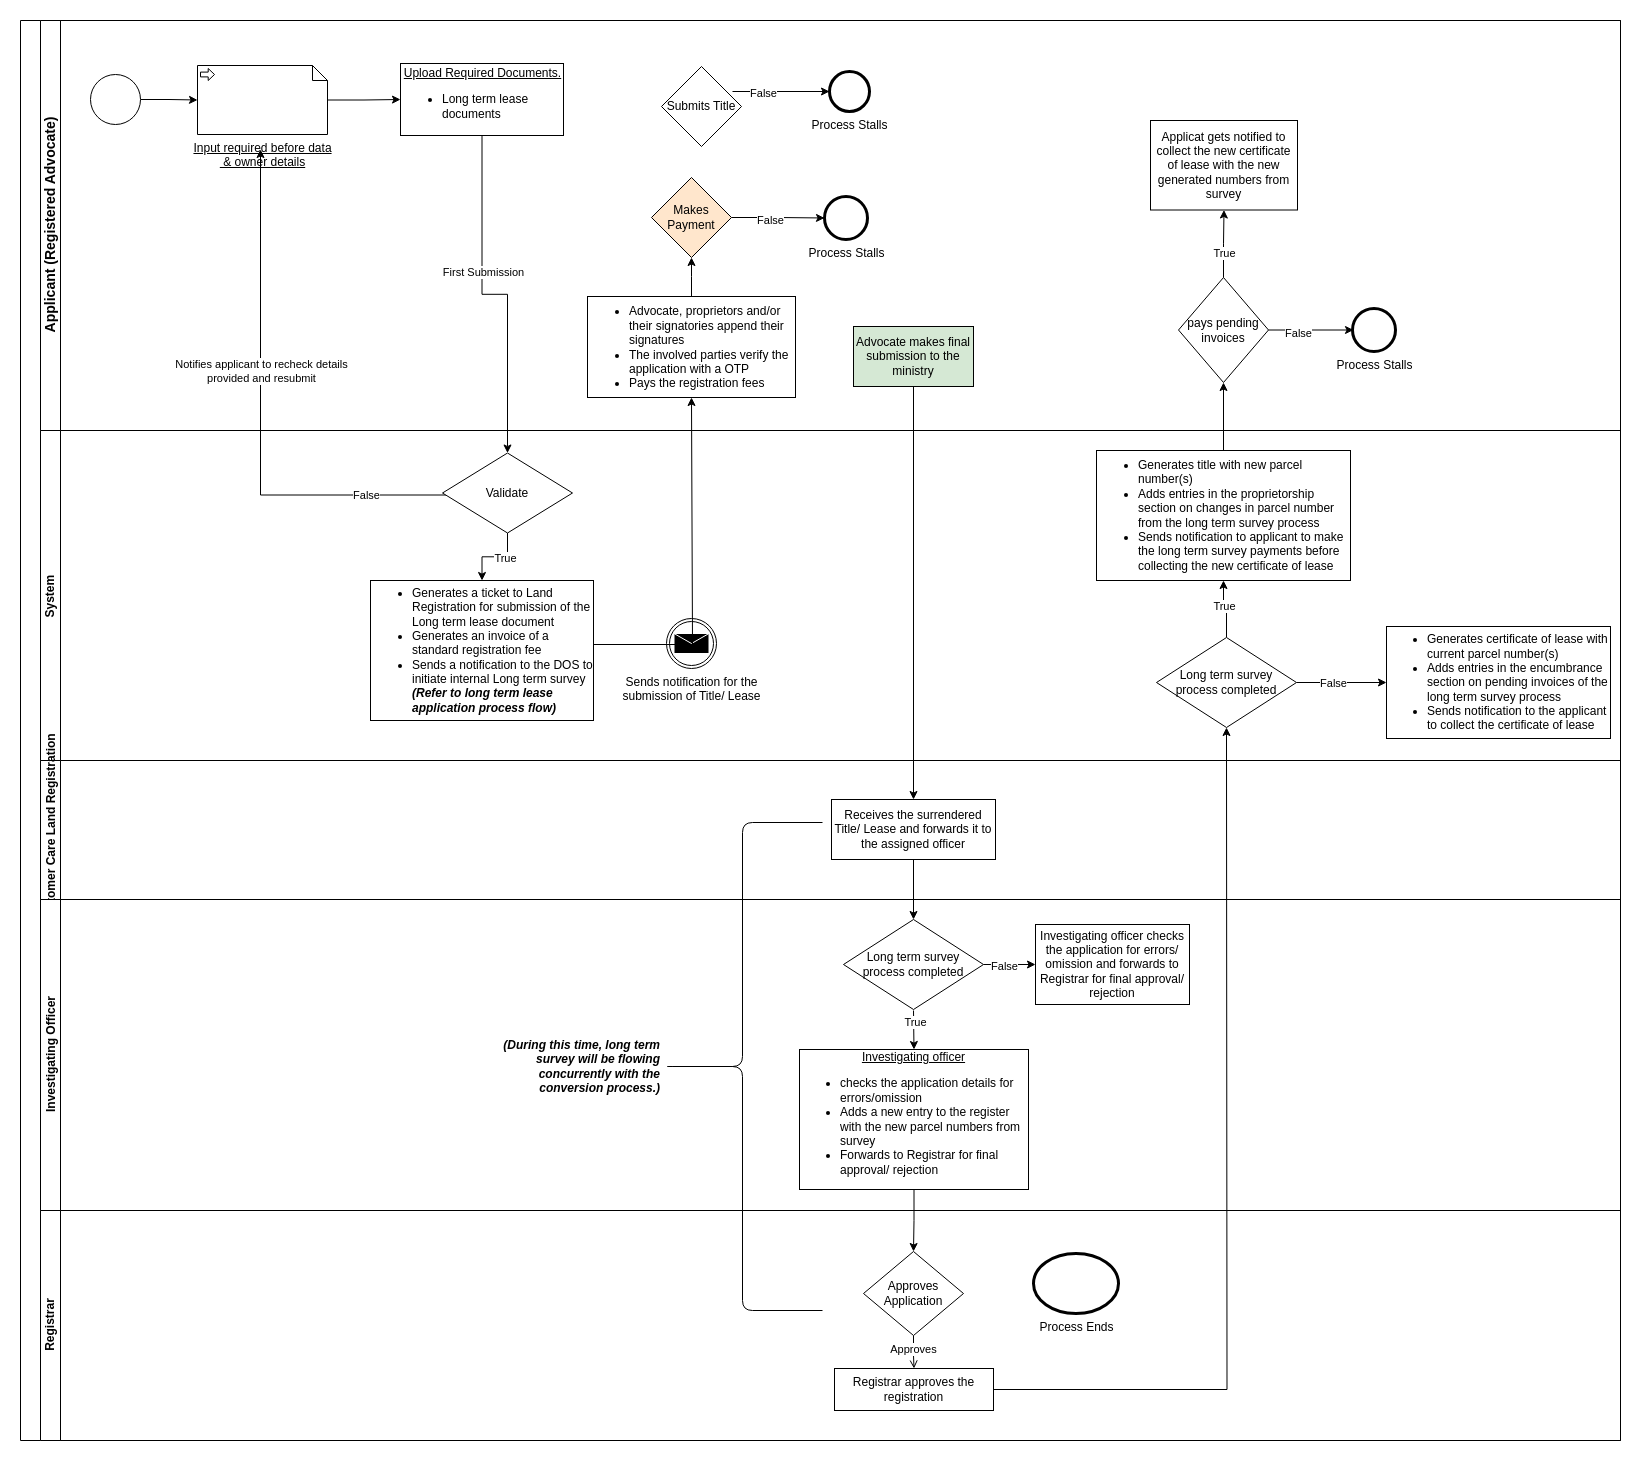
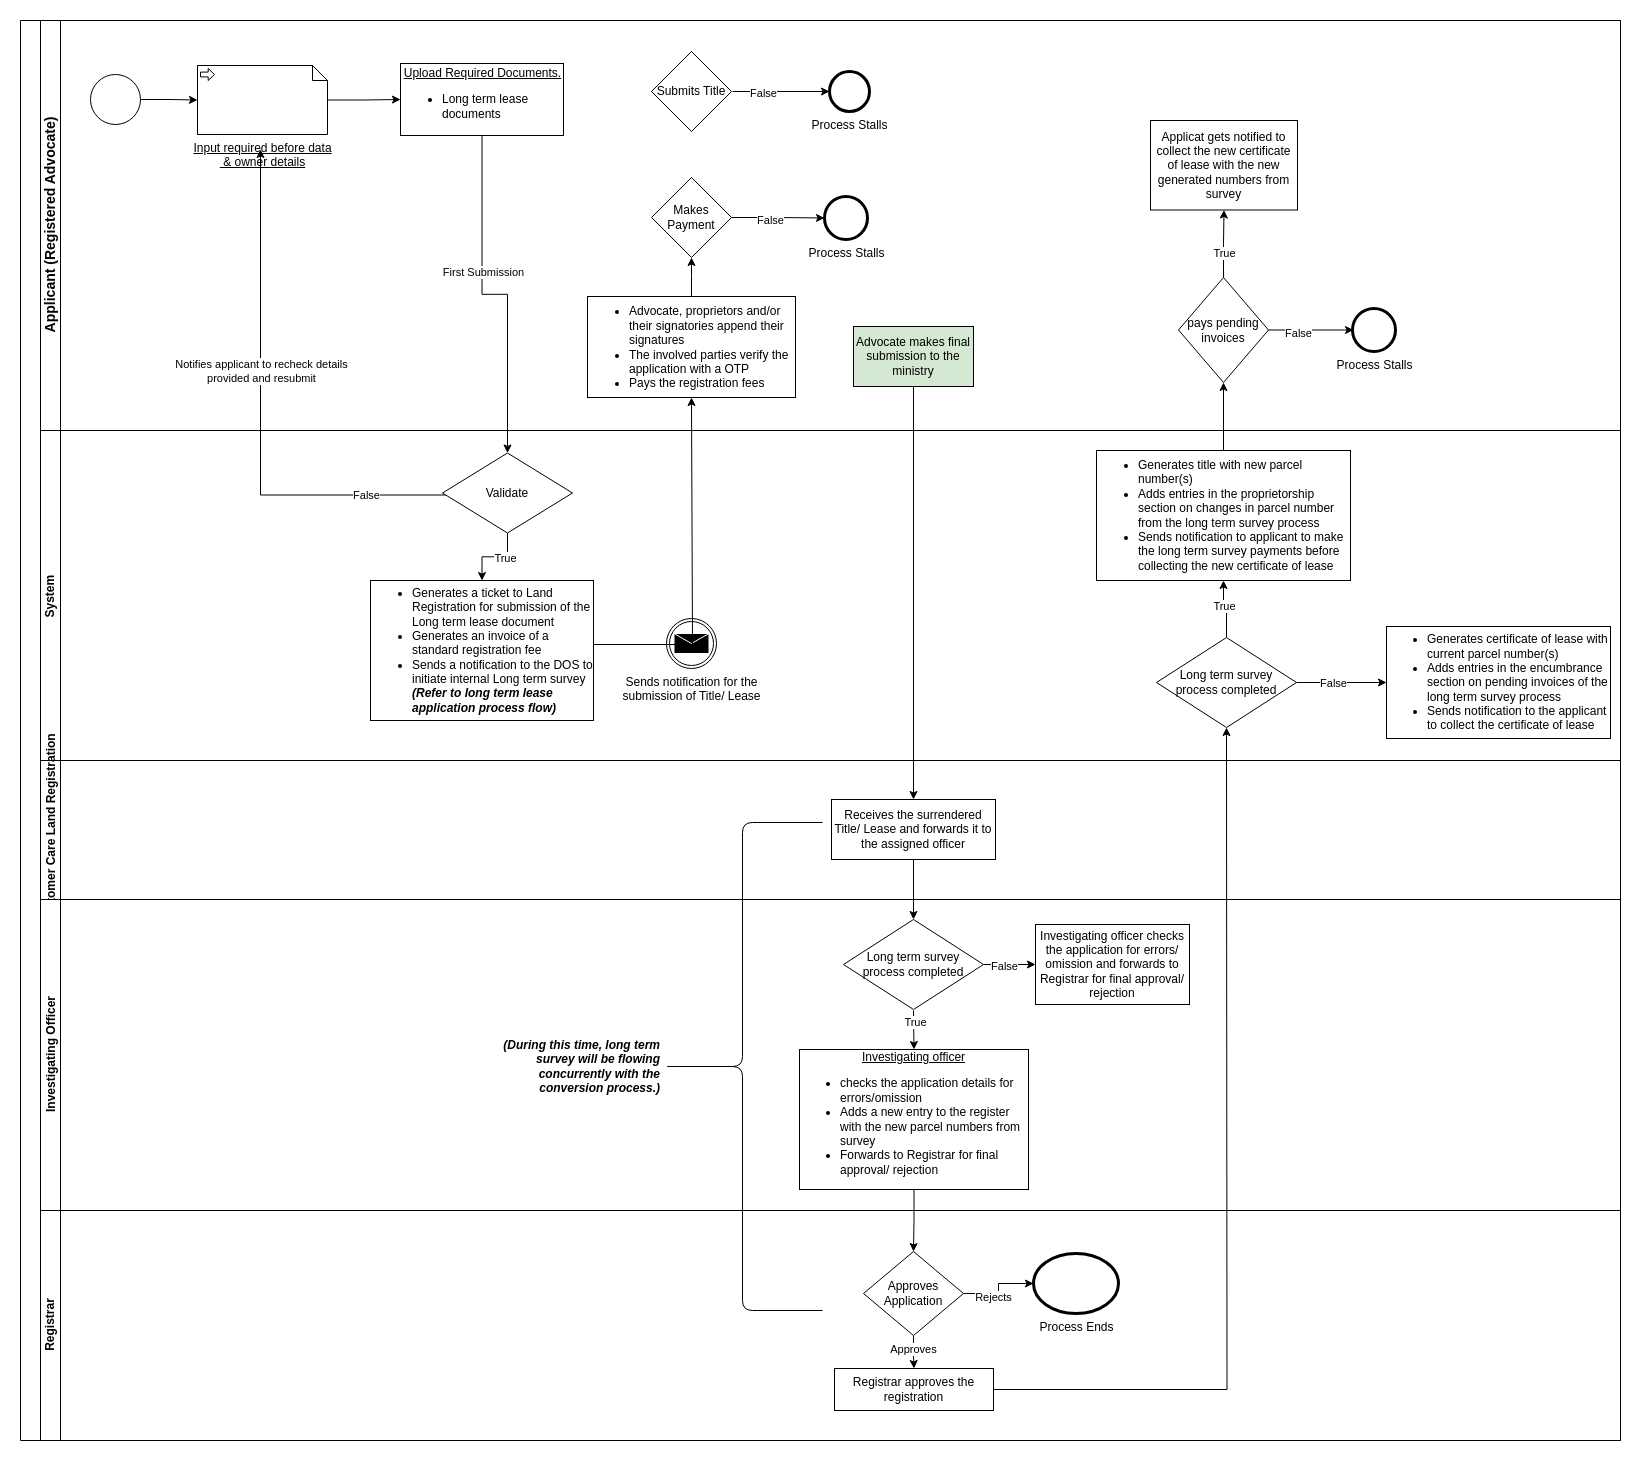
(702, 107) -> (692, 92)
(692, 218) -> (692, 218)
none -> (999, 1293)
(914, 1362) -> (914, 1360)
